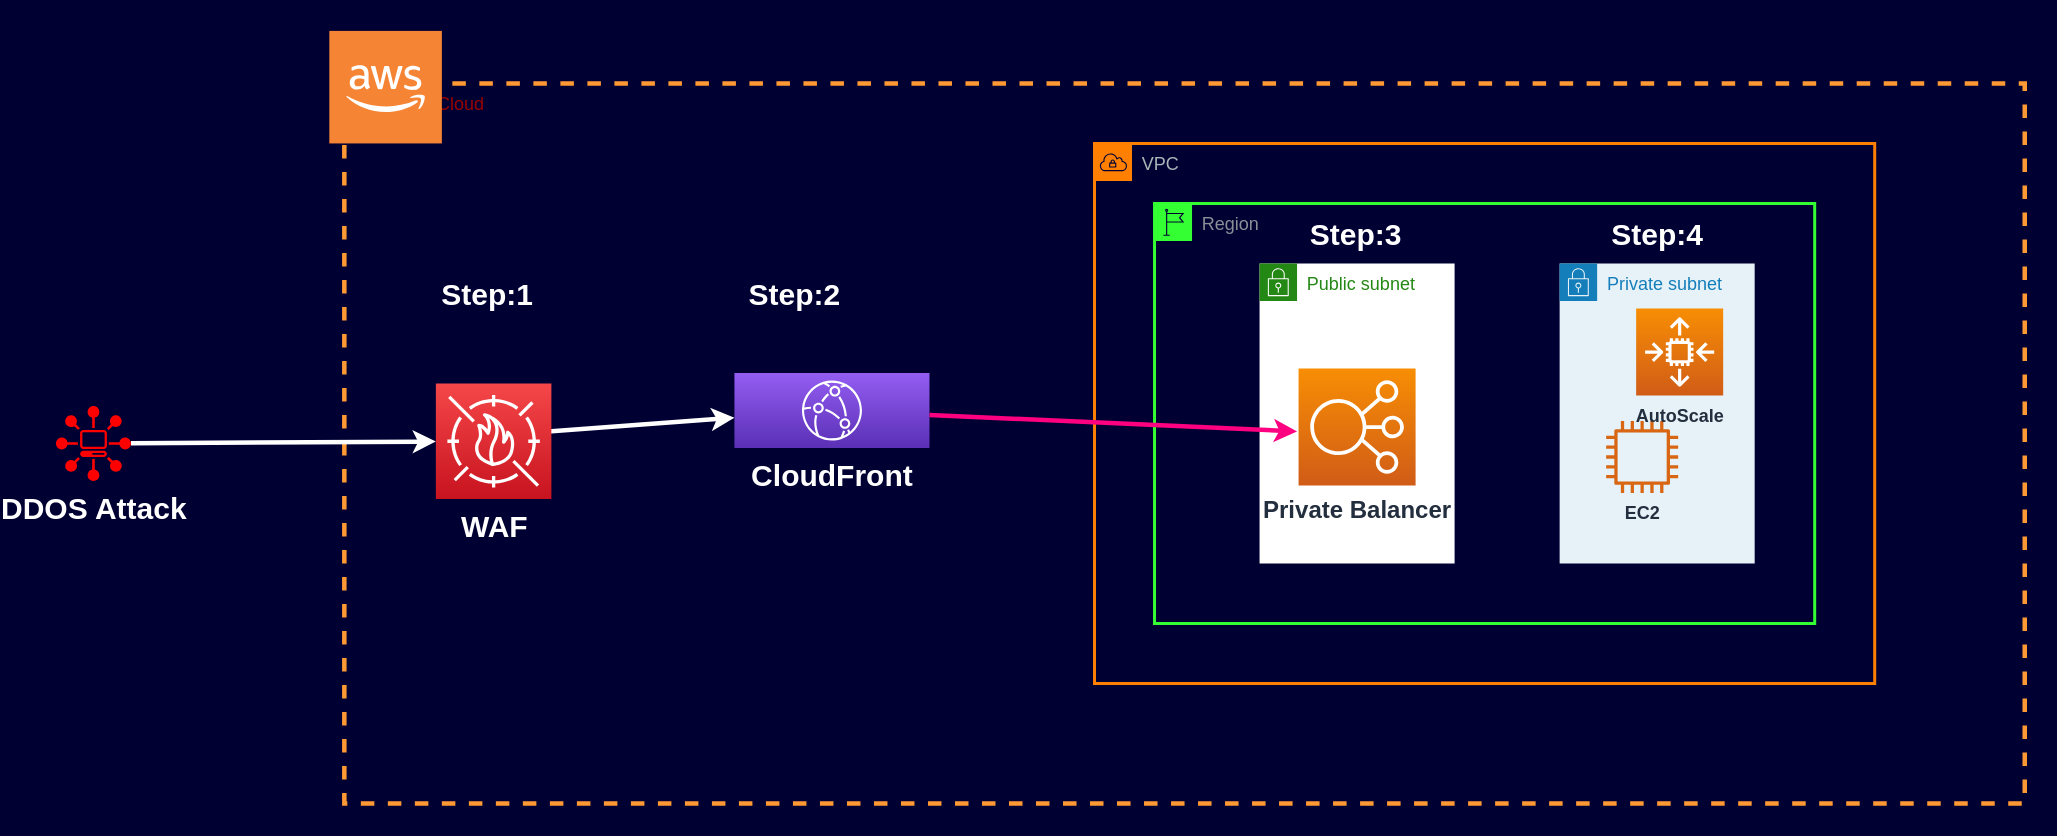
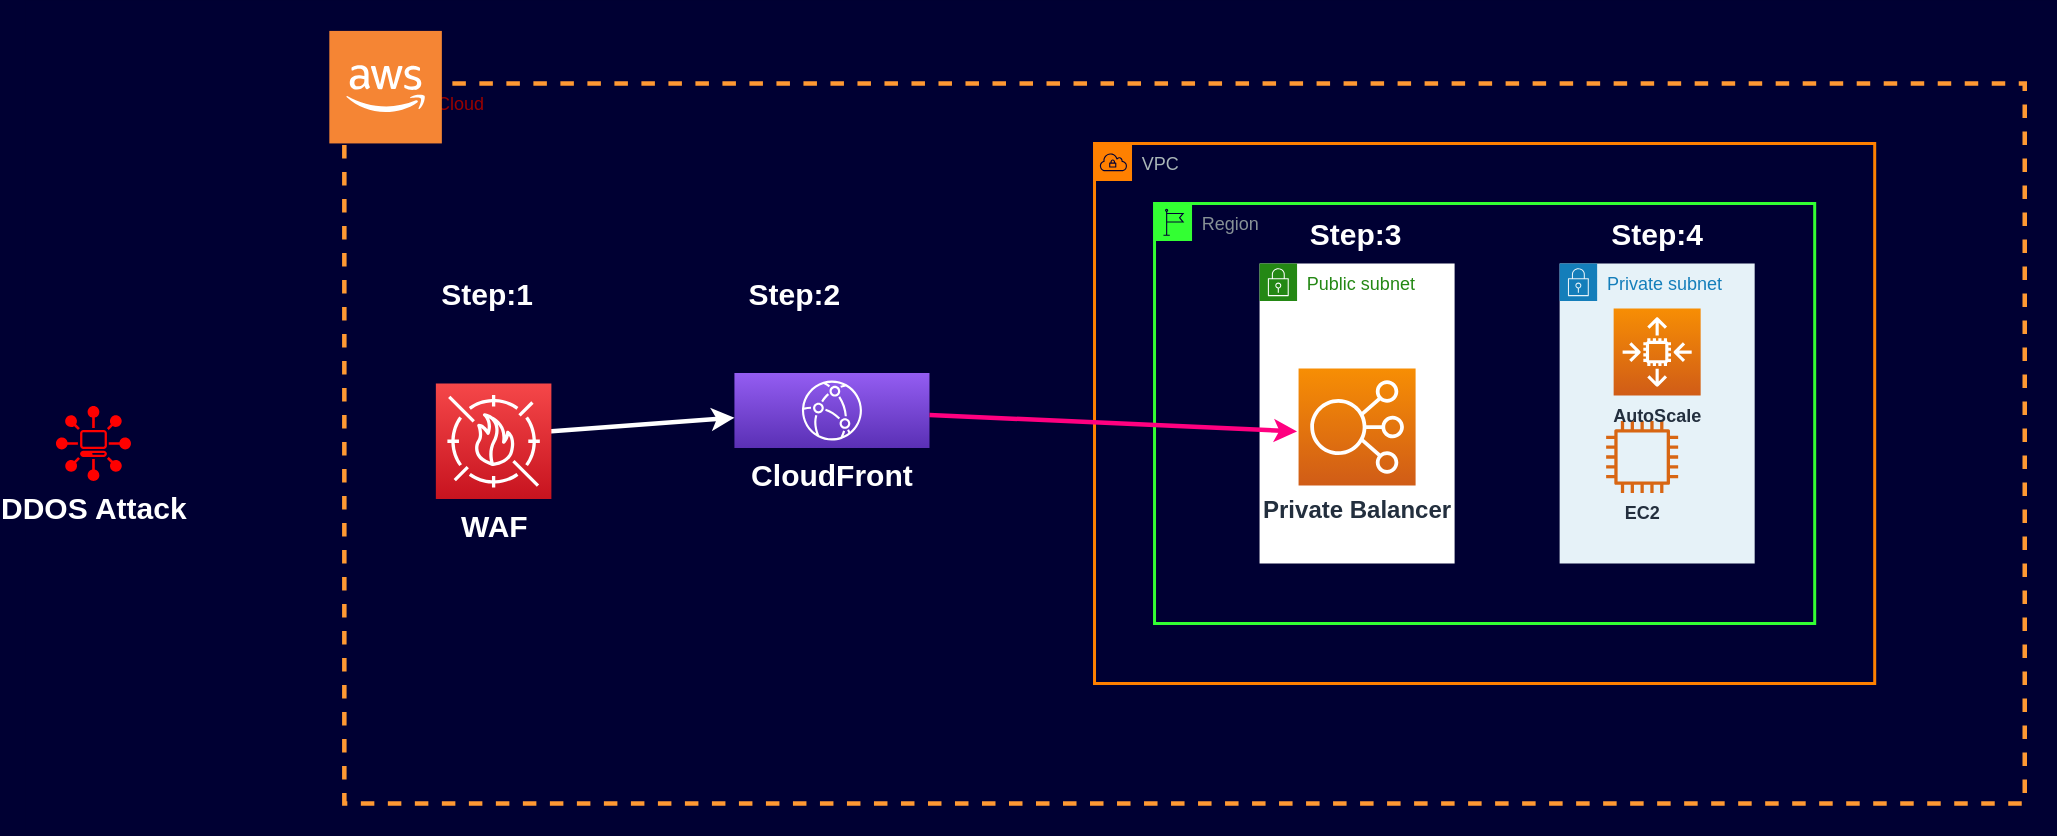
(1679, 352) -> (1657, 352)
(275, 442) -> none
